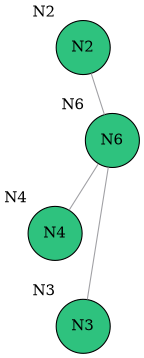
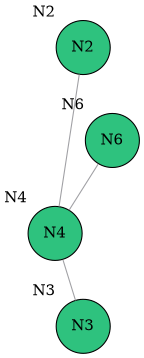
(98, 94) -> (69, 141)
(98, 233) -> (69, 280)
